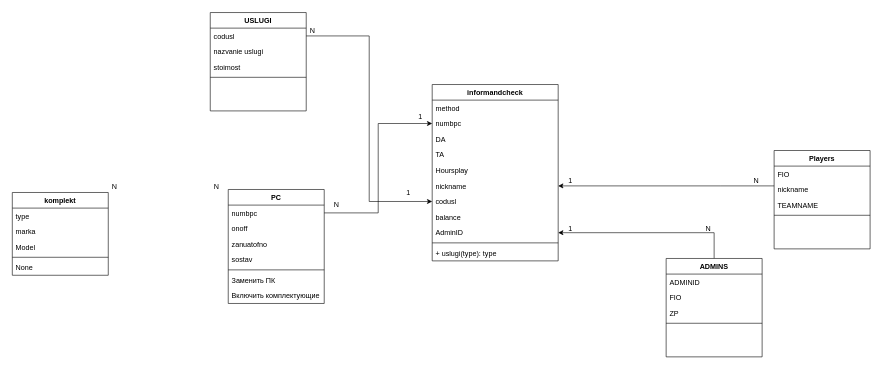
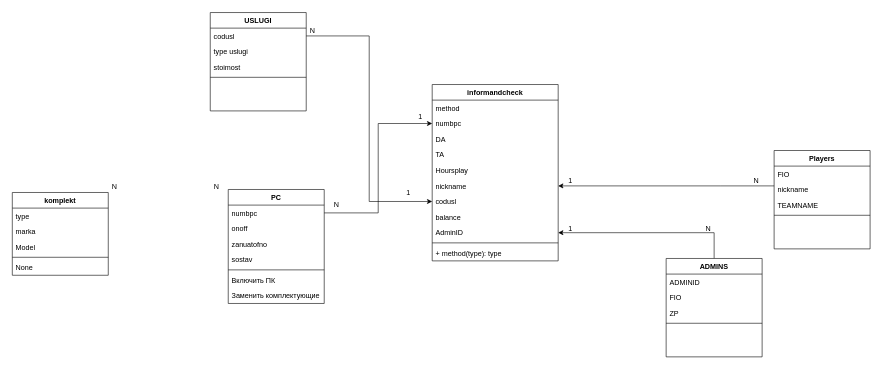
(240, 52) -> (233, 52)
(471, 253) -> (473, 253)
(253, 280) -> (253, 280)
(275, 296) -> (275, 296)
